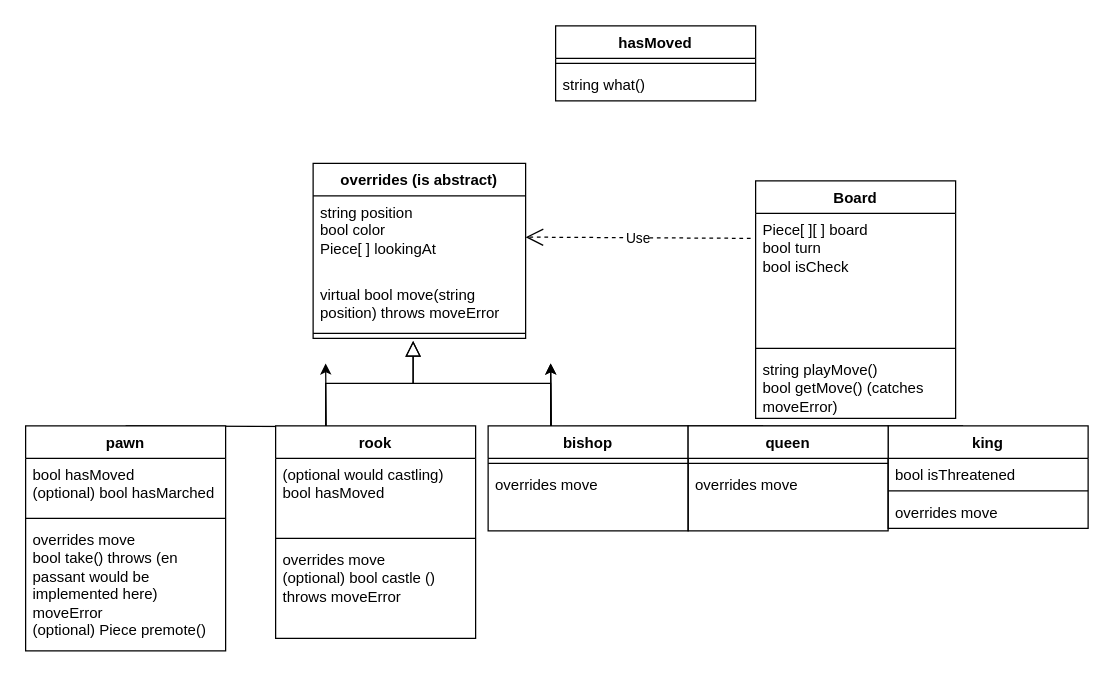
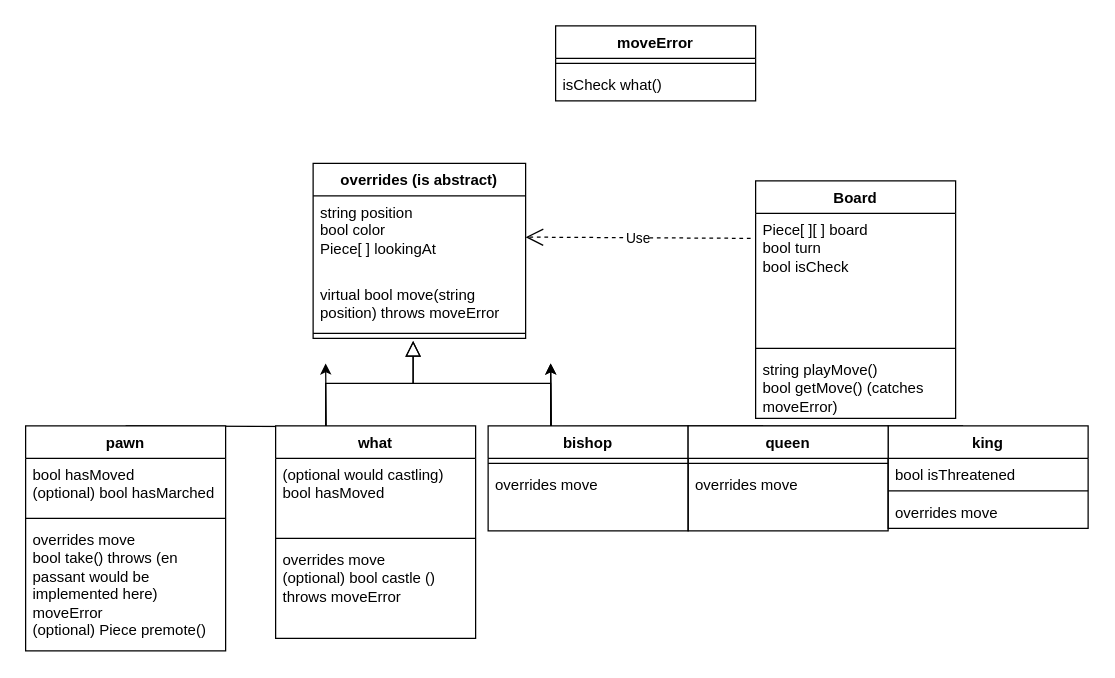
(656, 43) -> (656, 43)
(614, 86) -> (618, 86)
(376, 443) -> (376, 443)
